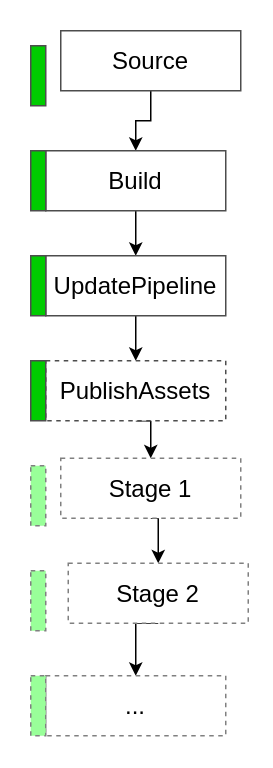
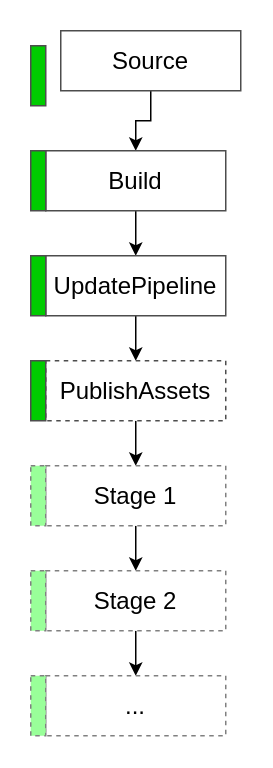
(151, 488) -> (136, 496)
(158, 593) -> (136, 601)
